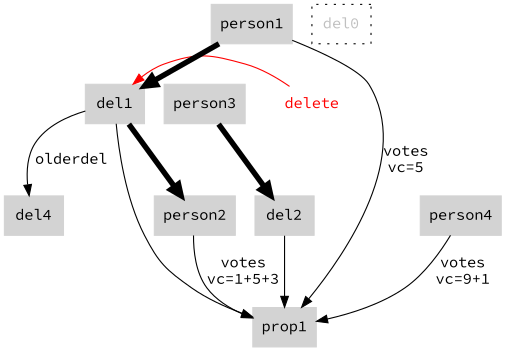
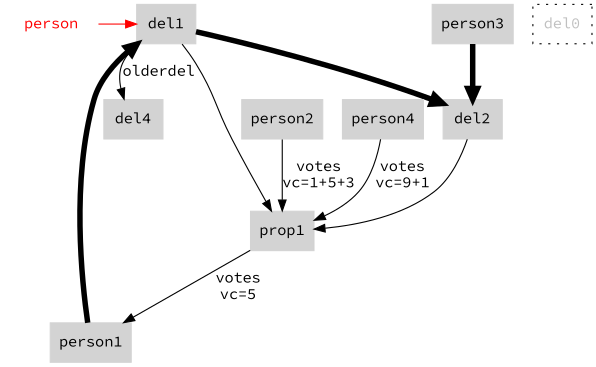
(312, 104) -> (51, 24)
(152, 155) -> (315, 62)
(381, 155) -> (192, 284)
